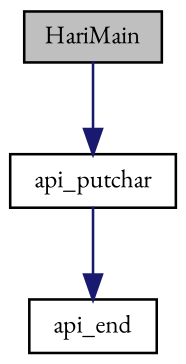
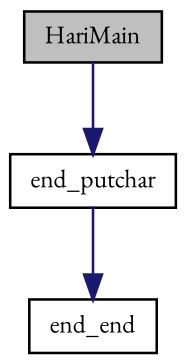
(93, 181) -> (93, 181)
(93, 326) -> (93, 326)
